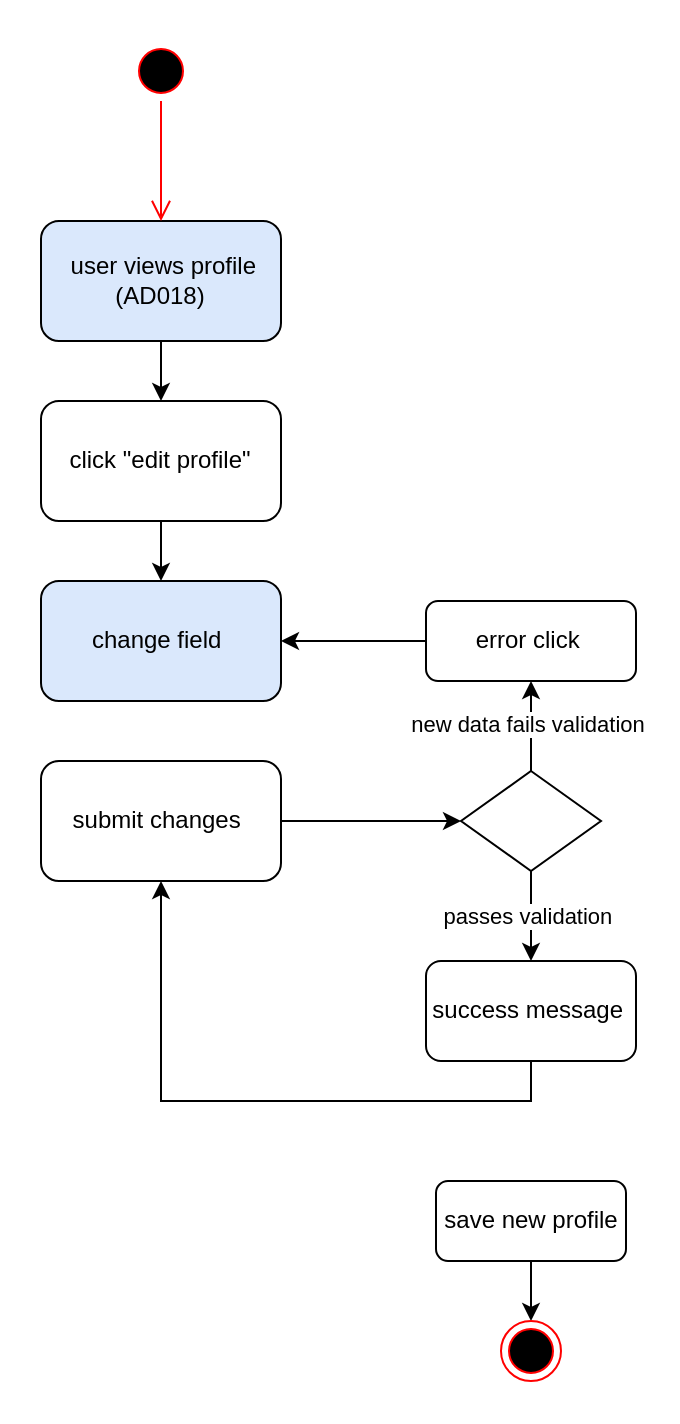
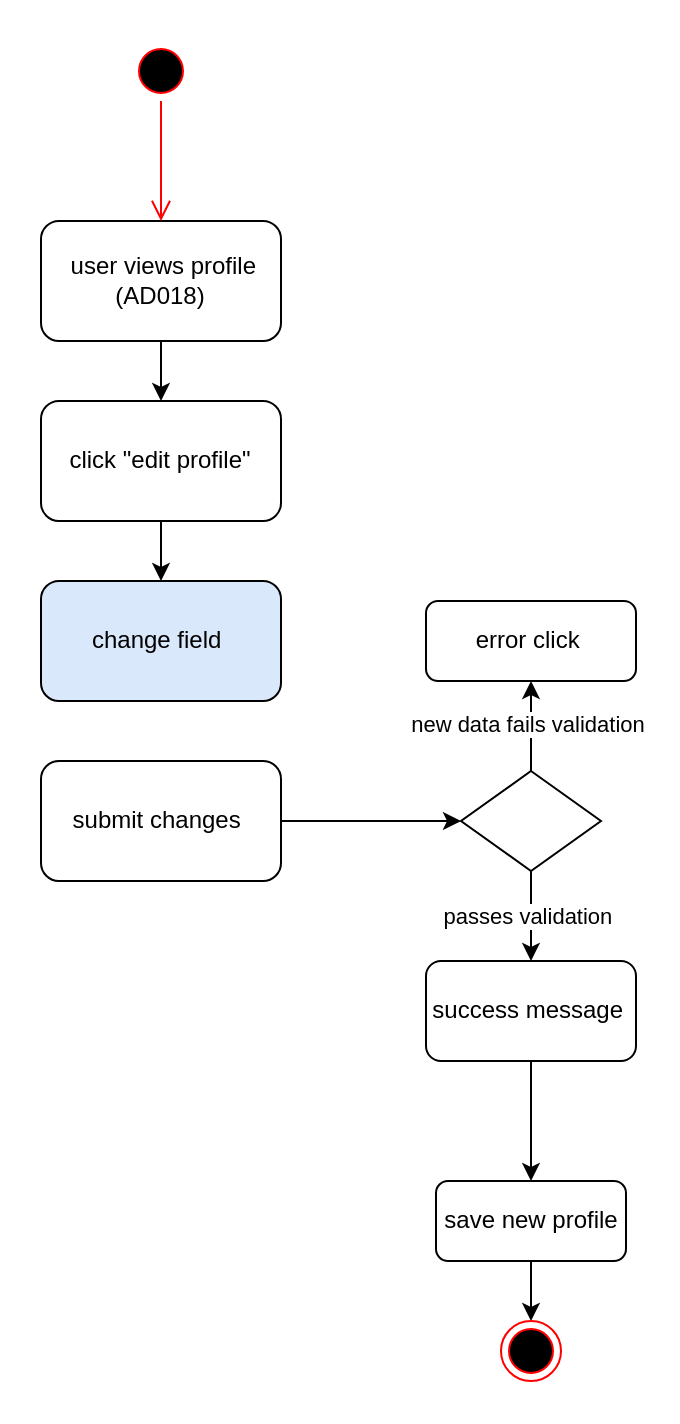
(161, 281) -> (161, 281)
(360, 641) -> none
(244, 1101) -> (531, 1133)
